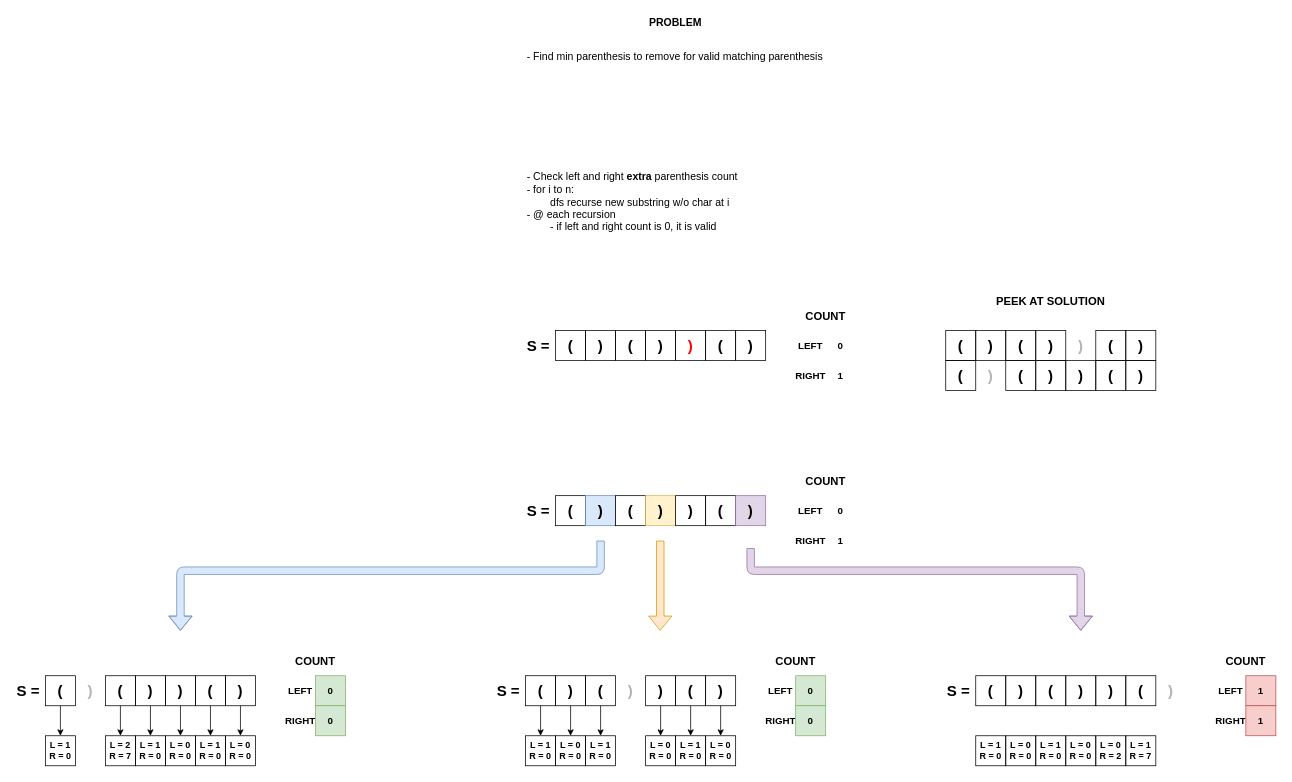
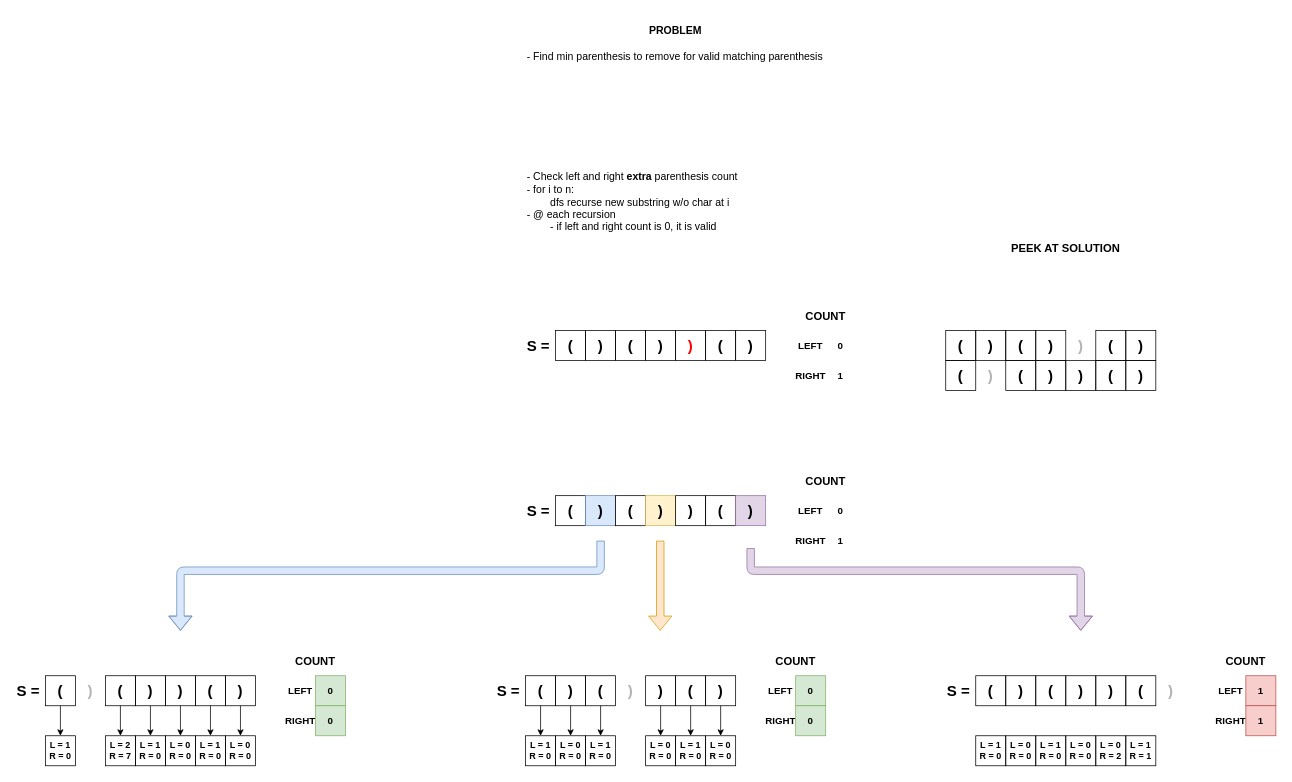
(675, 23) -> (675, 30)
(1050, 300) -> (1065, 248)
(1140, 750) -> (1140, 750)
